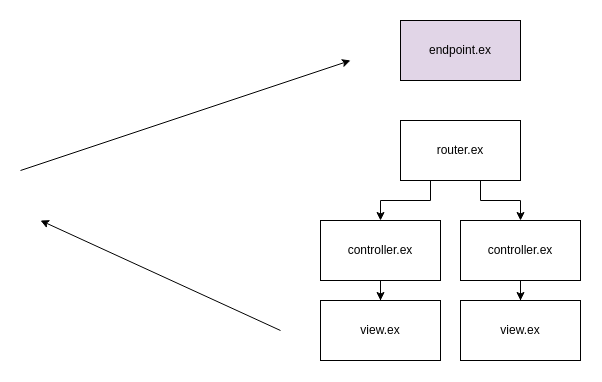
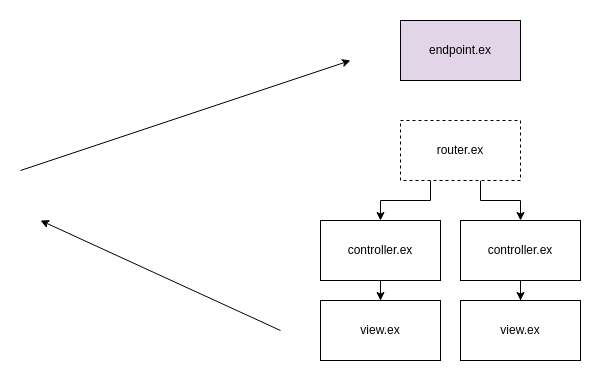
(461, 151) -> (461, 151)
